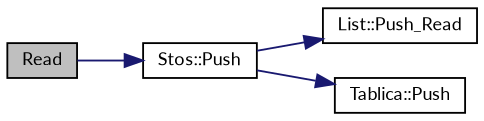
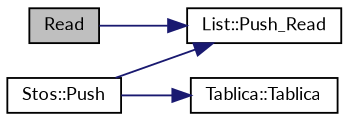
(101, 61) -> (134, 26)
(400, 95) -> (264, 95)
